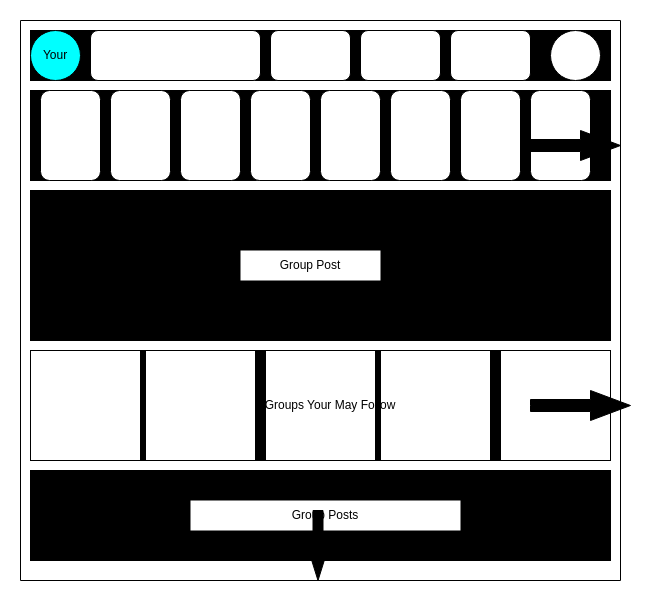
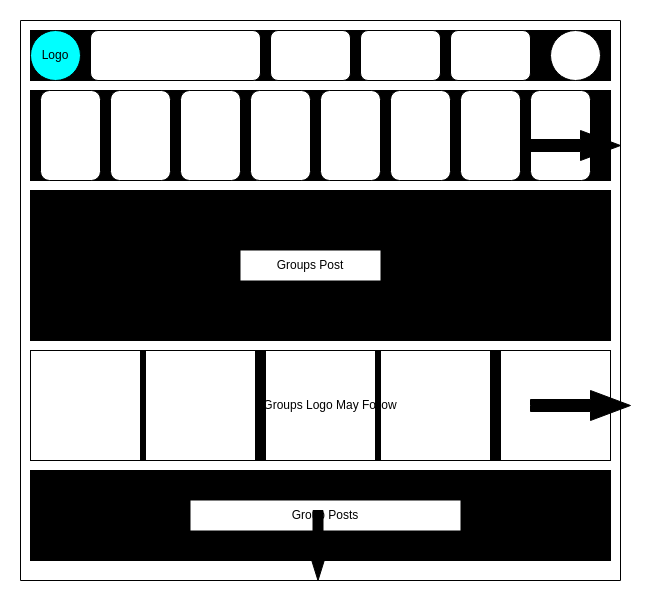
(56, 56) -> (56, 56)
(311, 266) -> (311, 266)
(331, 406) -> (331, 406)
